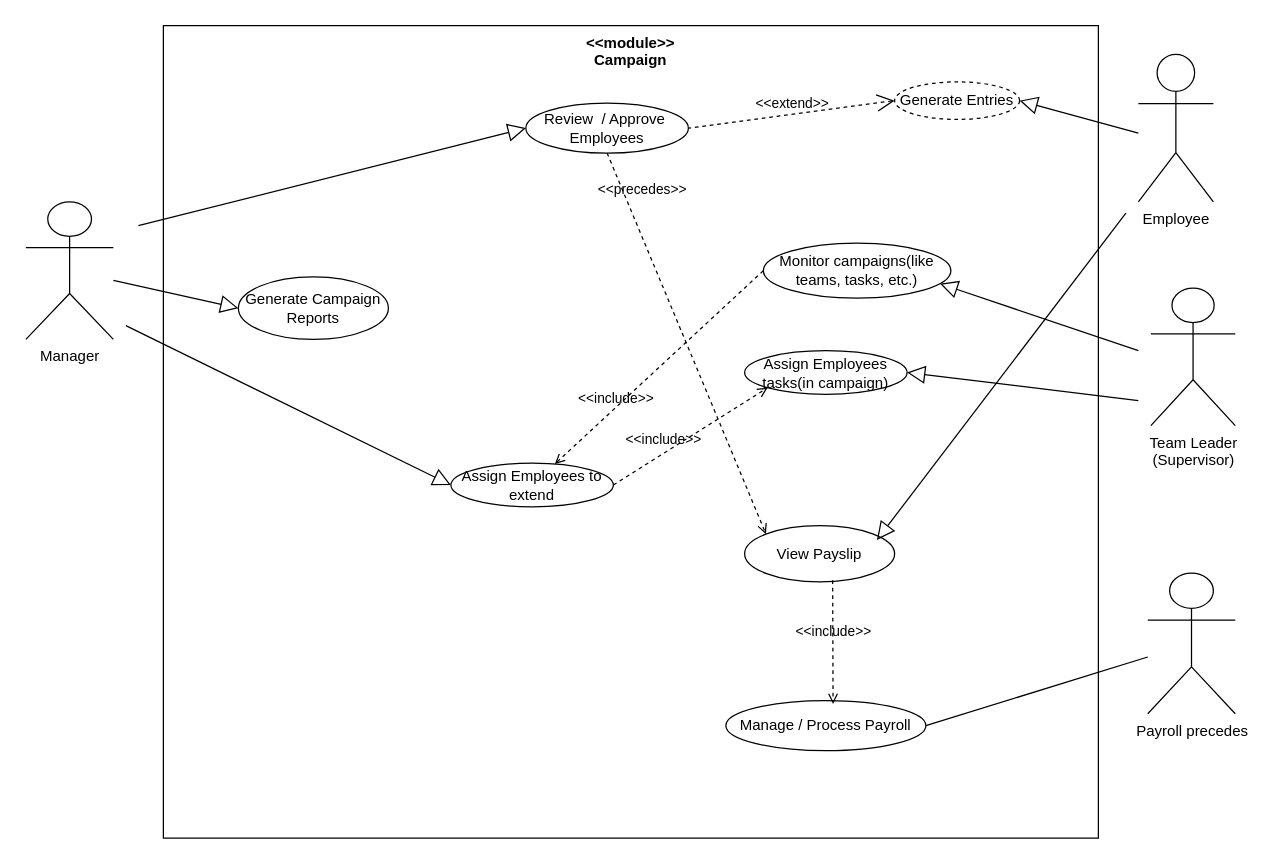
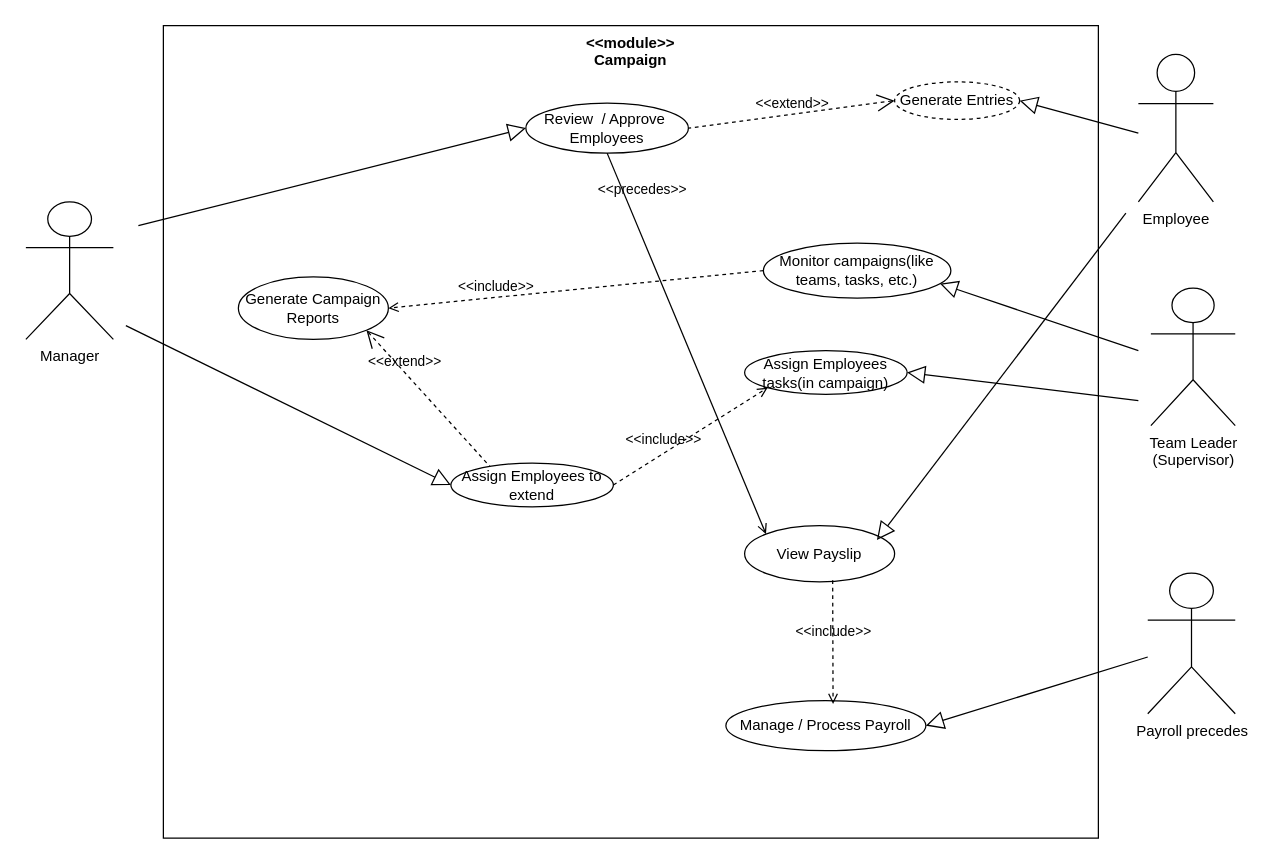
(167, 292) -> none
(686, 344) -> (686, 344)
(660, 366) -> (577, 289)
none -> (428, 398)
(935, 723) -> (944, 720)
